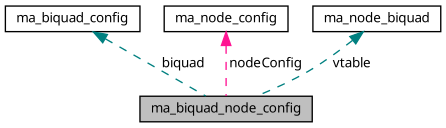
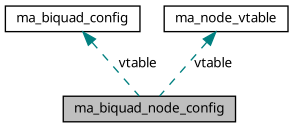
(226, 19) -> none
(377, 19) -> (226, 19)
(182, 64) -> (137, 64)
